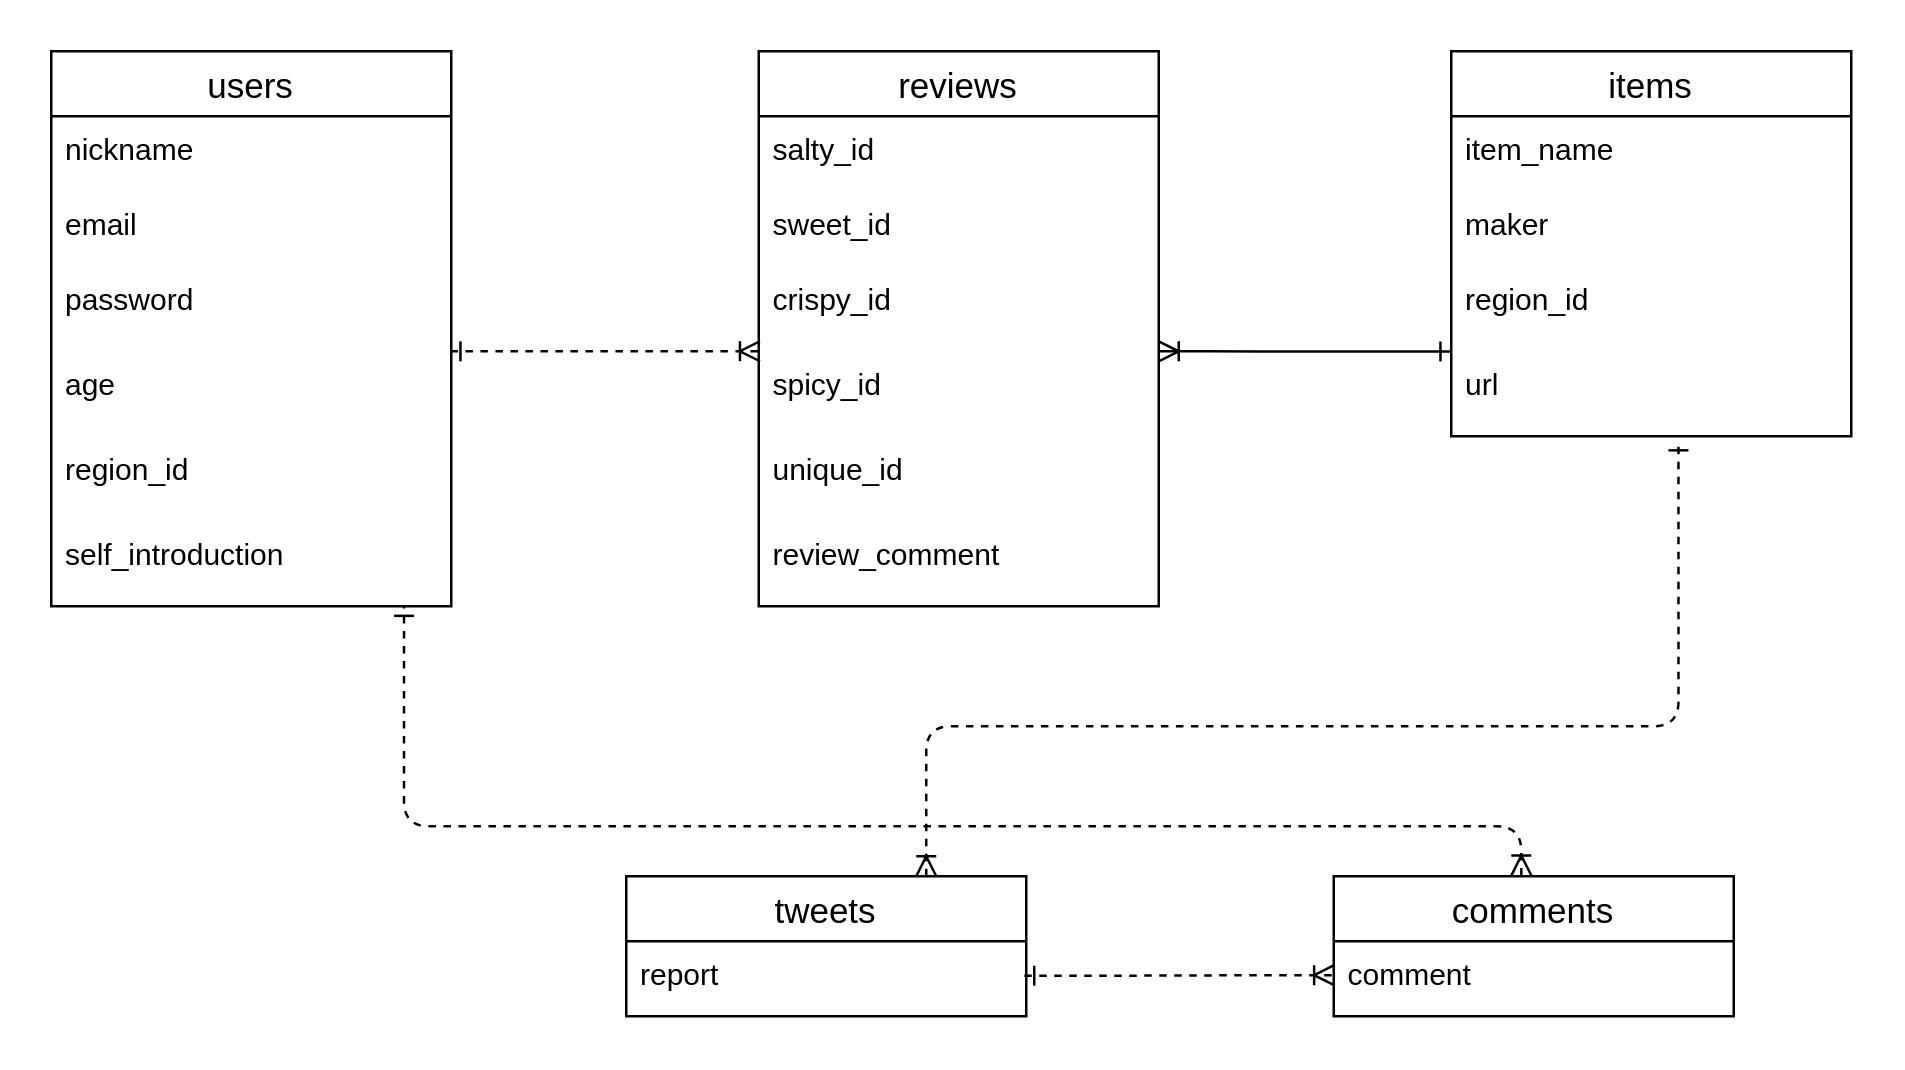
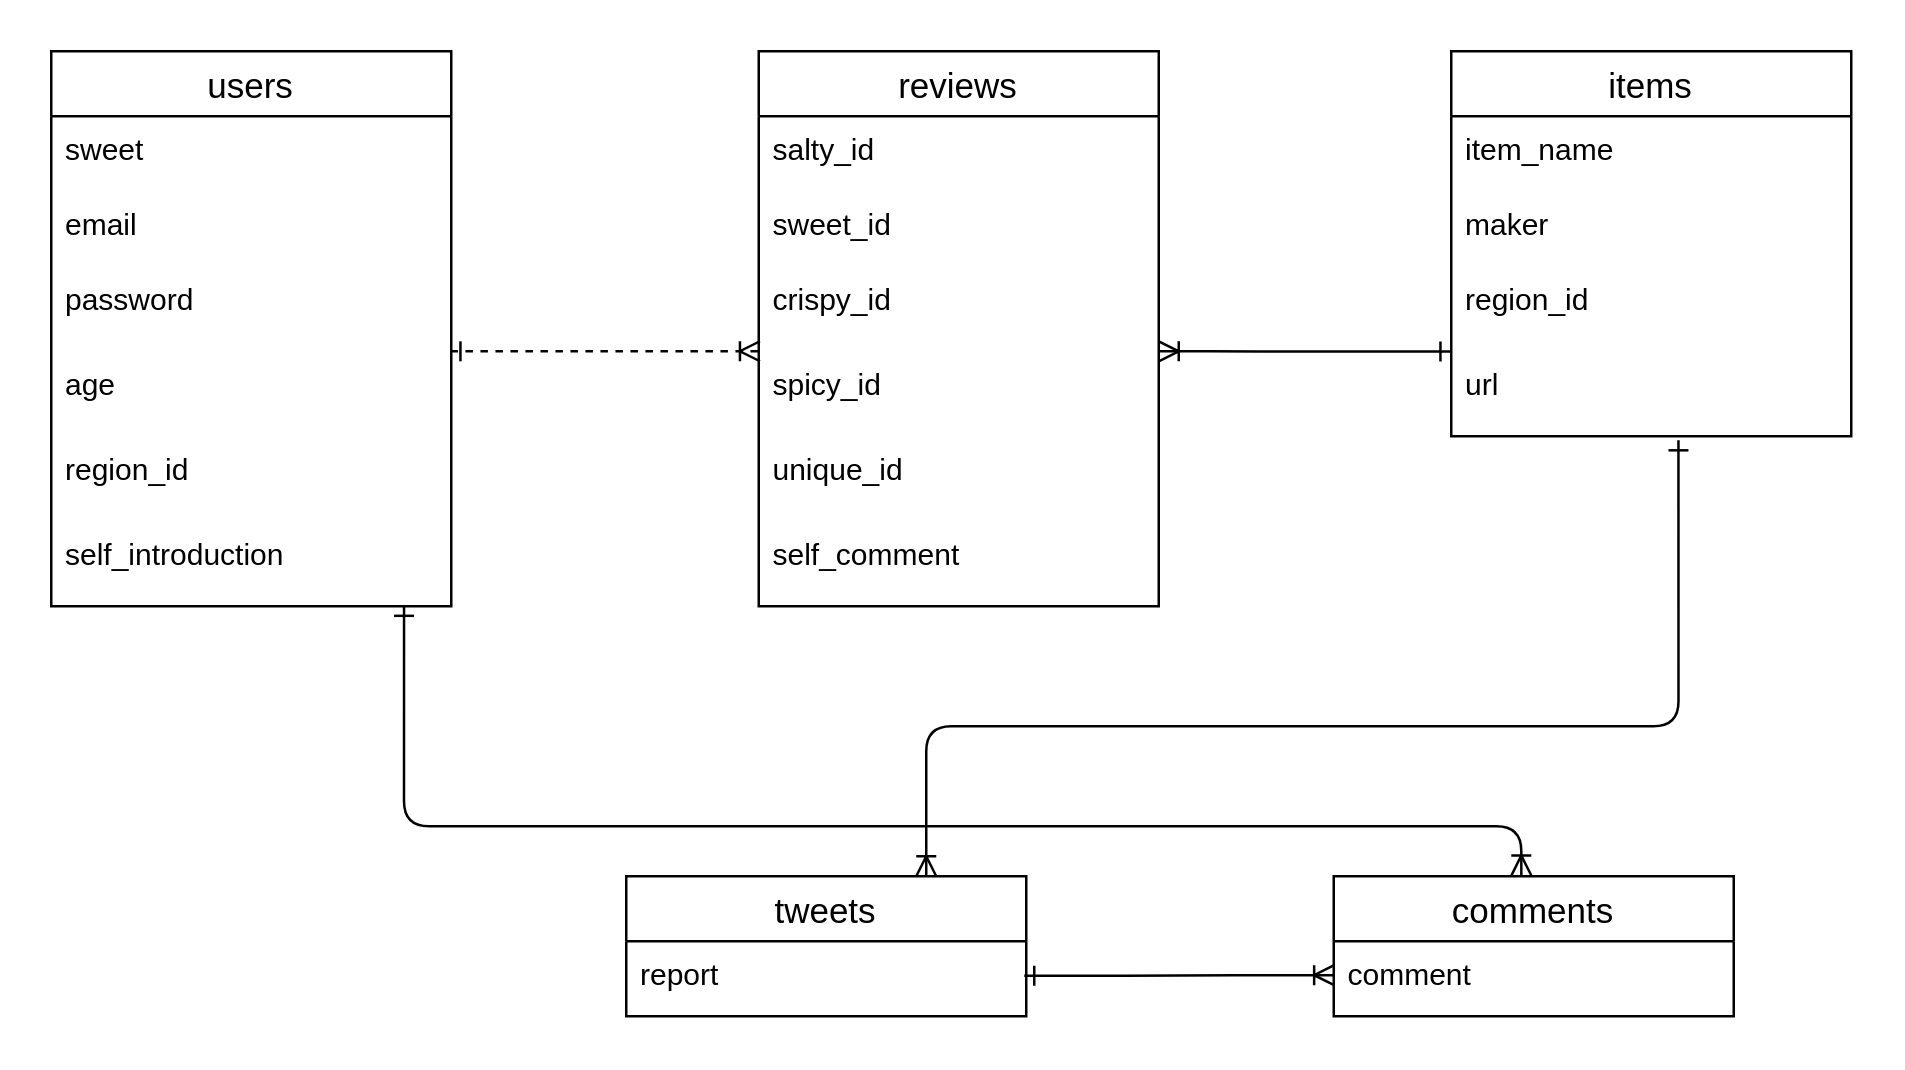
(128, 150) -> (107, 150)
(886, 555) -> (869, 555)
(1396, 726) -> (1396, 726)
(563, 826) -> (563, 826)
(1180, 975) -> (1180, 975)
